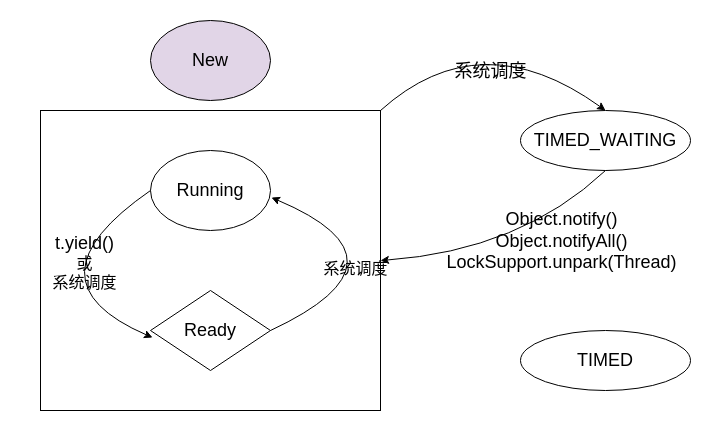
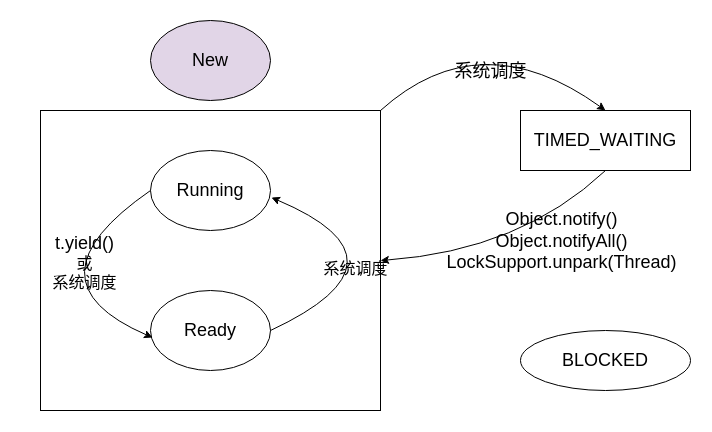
(606, 141) -> (606, 141)
(211, 331) -> (211, 331)
(606, 361) -> (606, 361)
